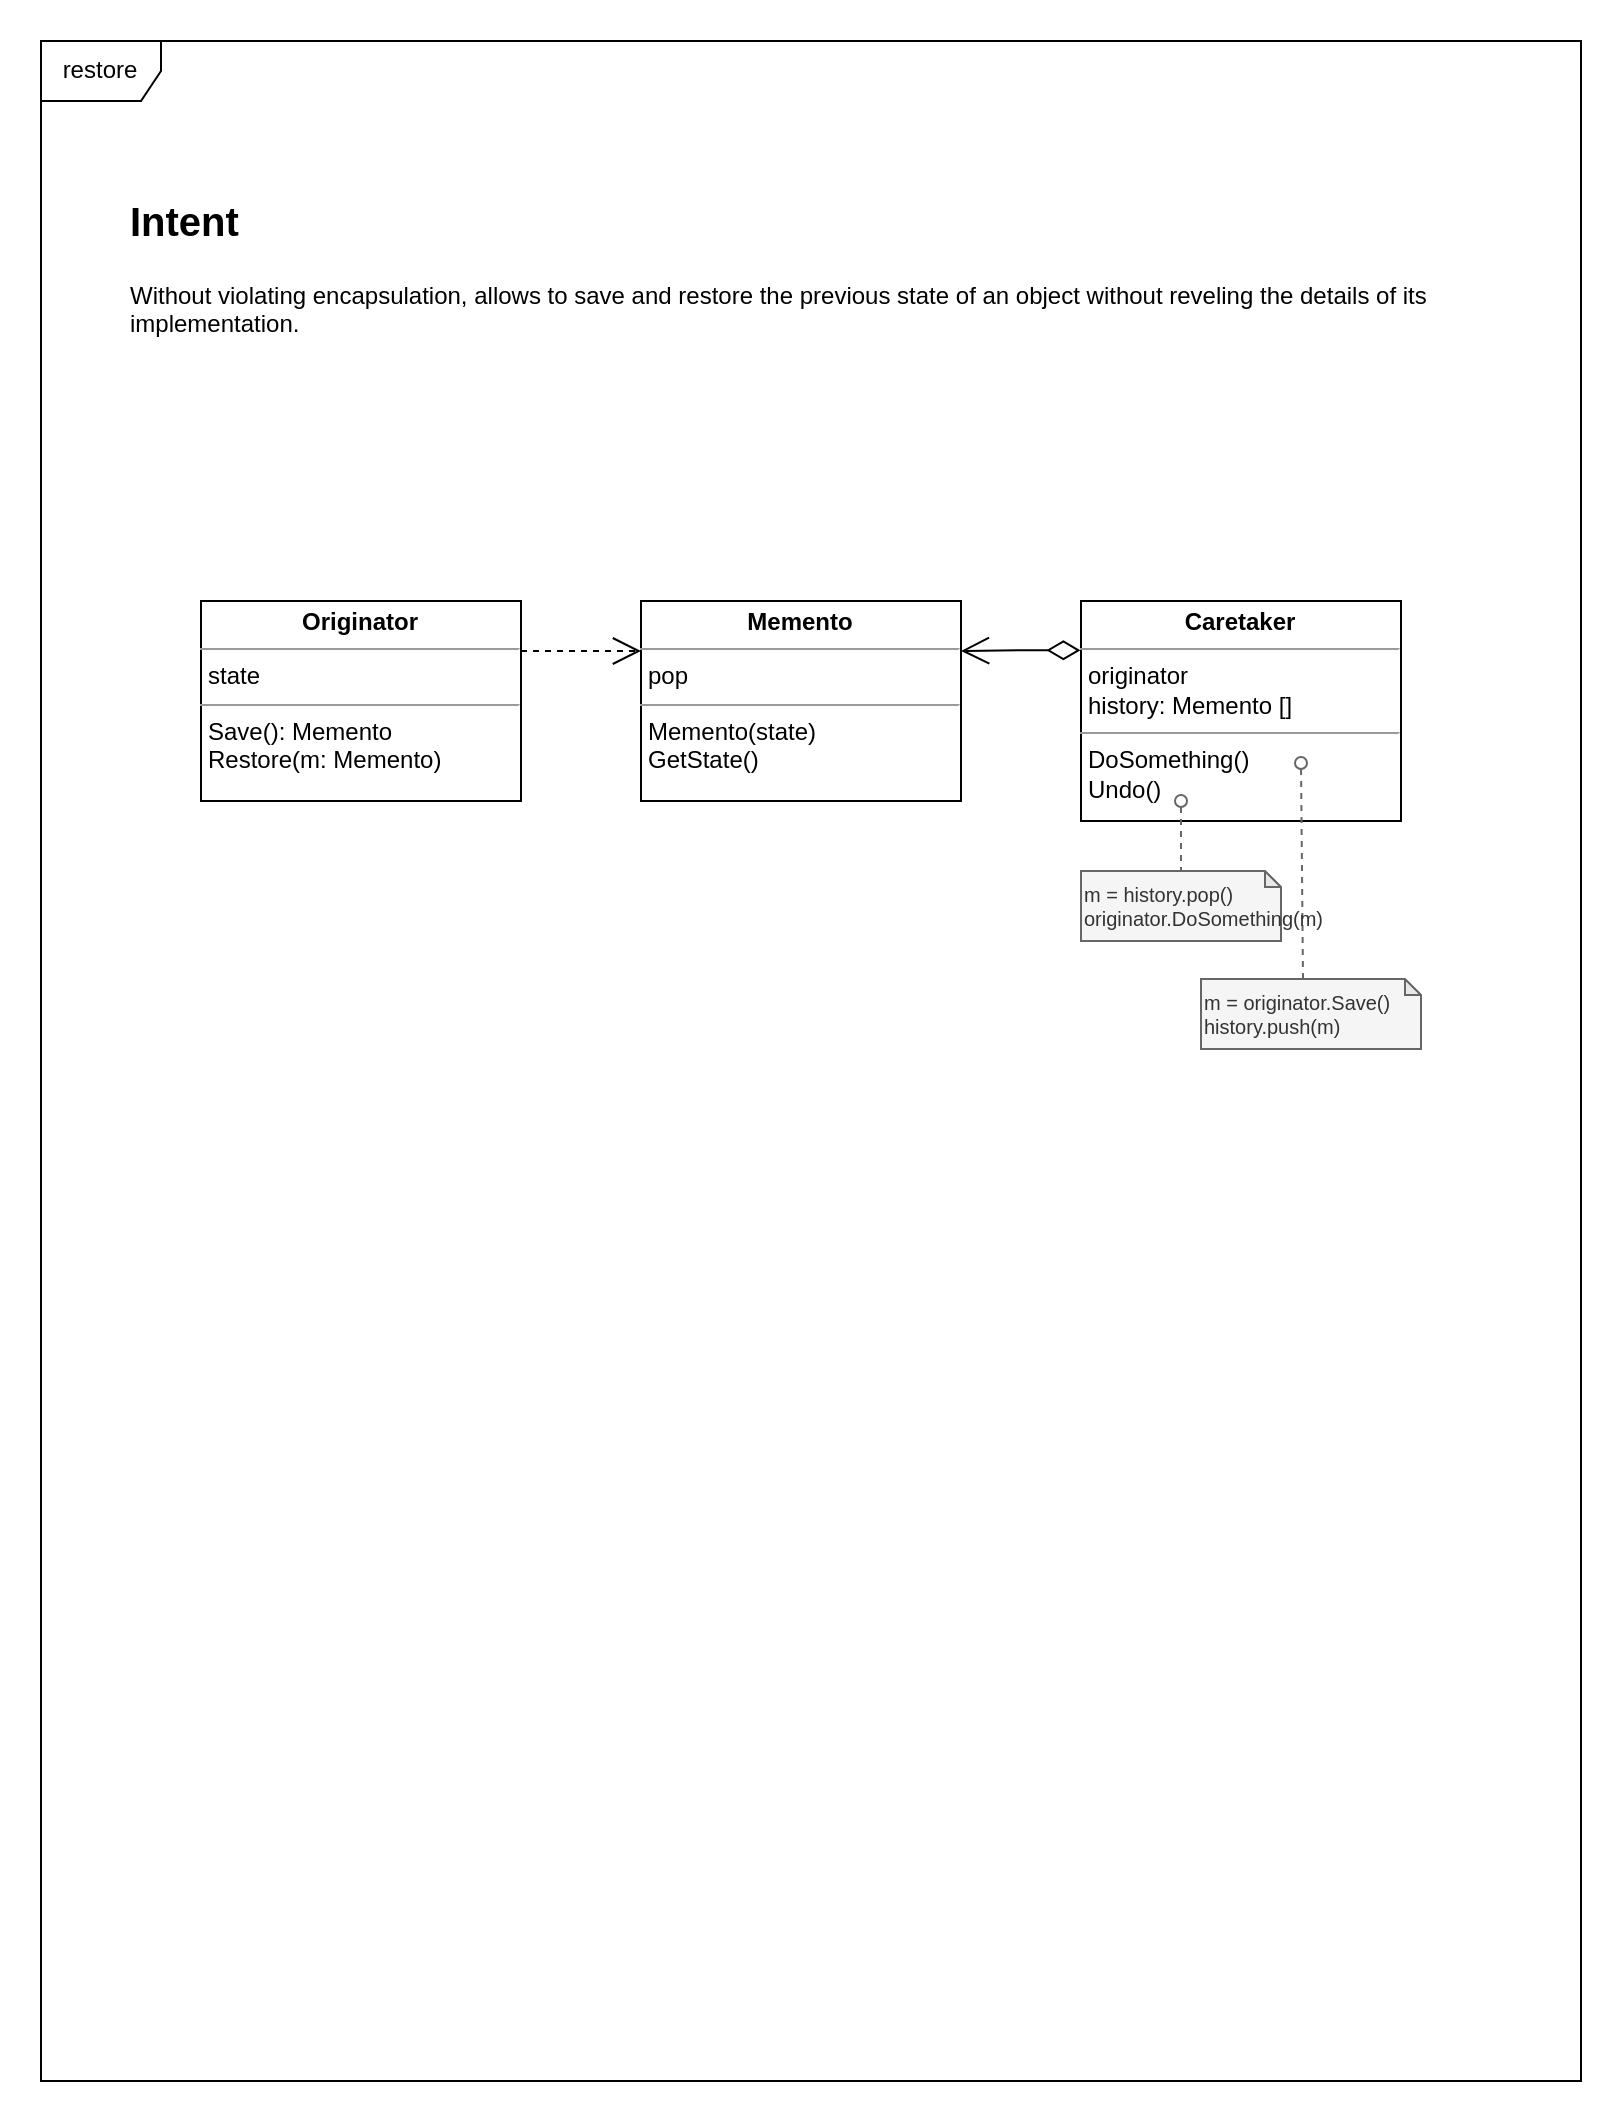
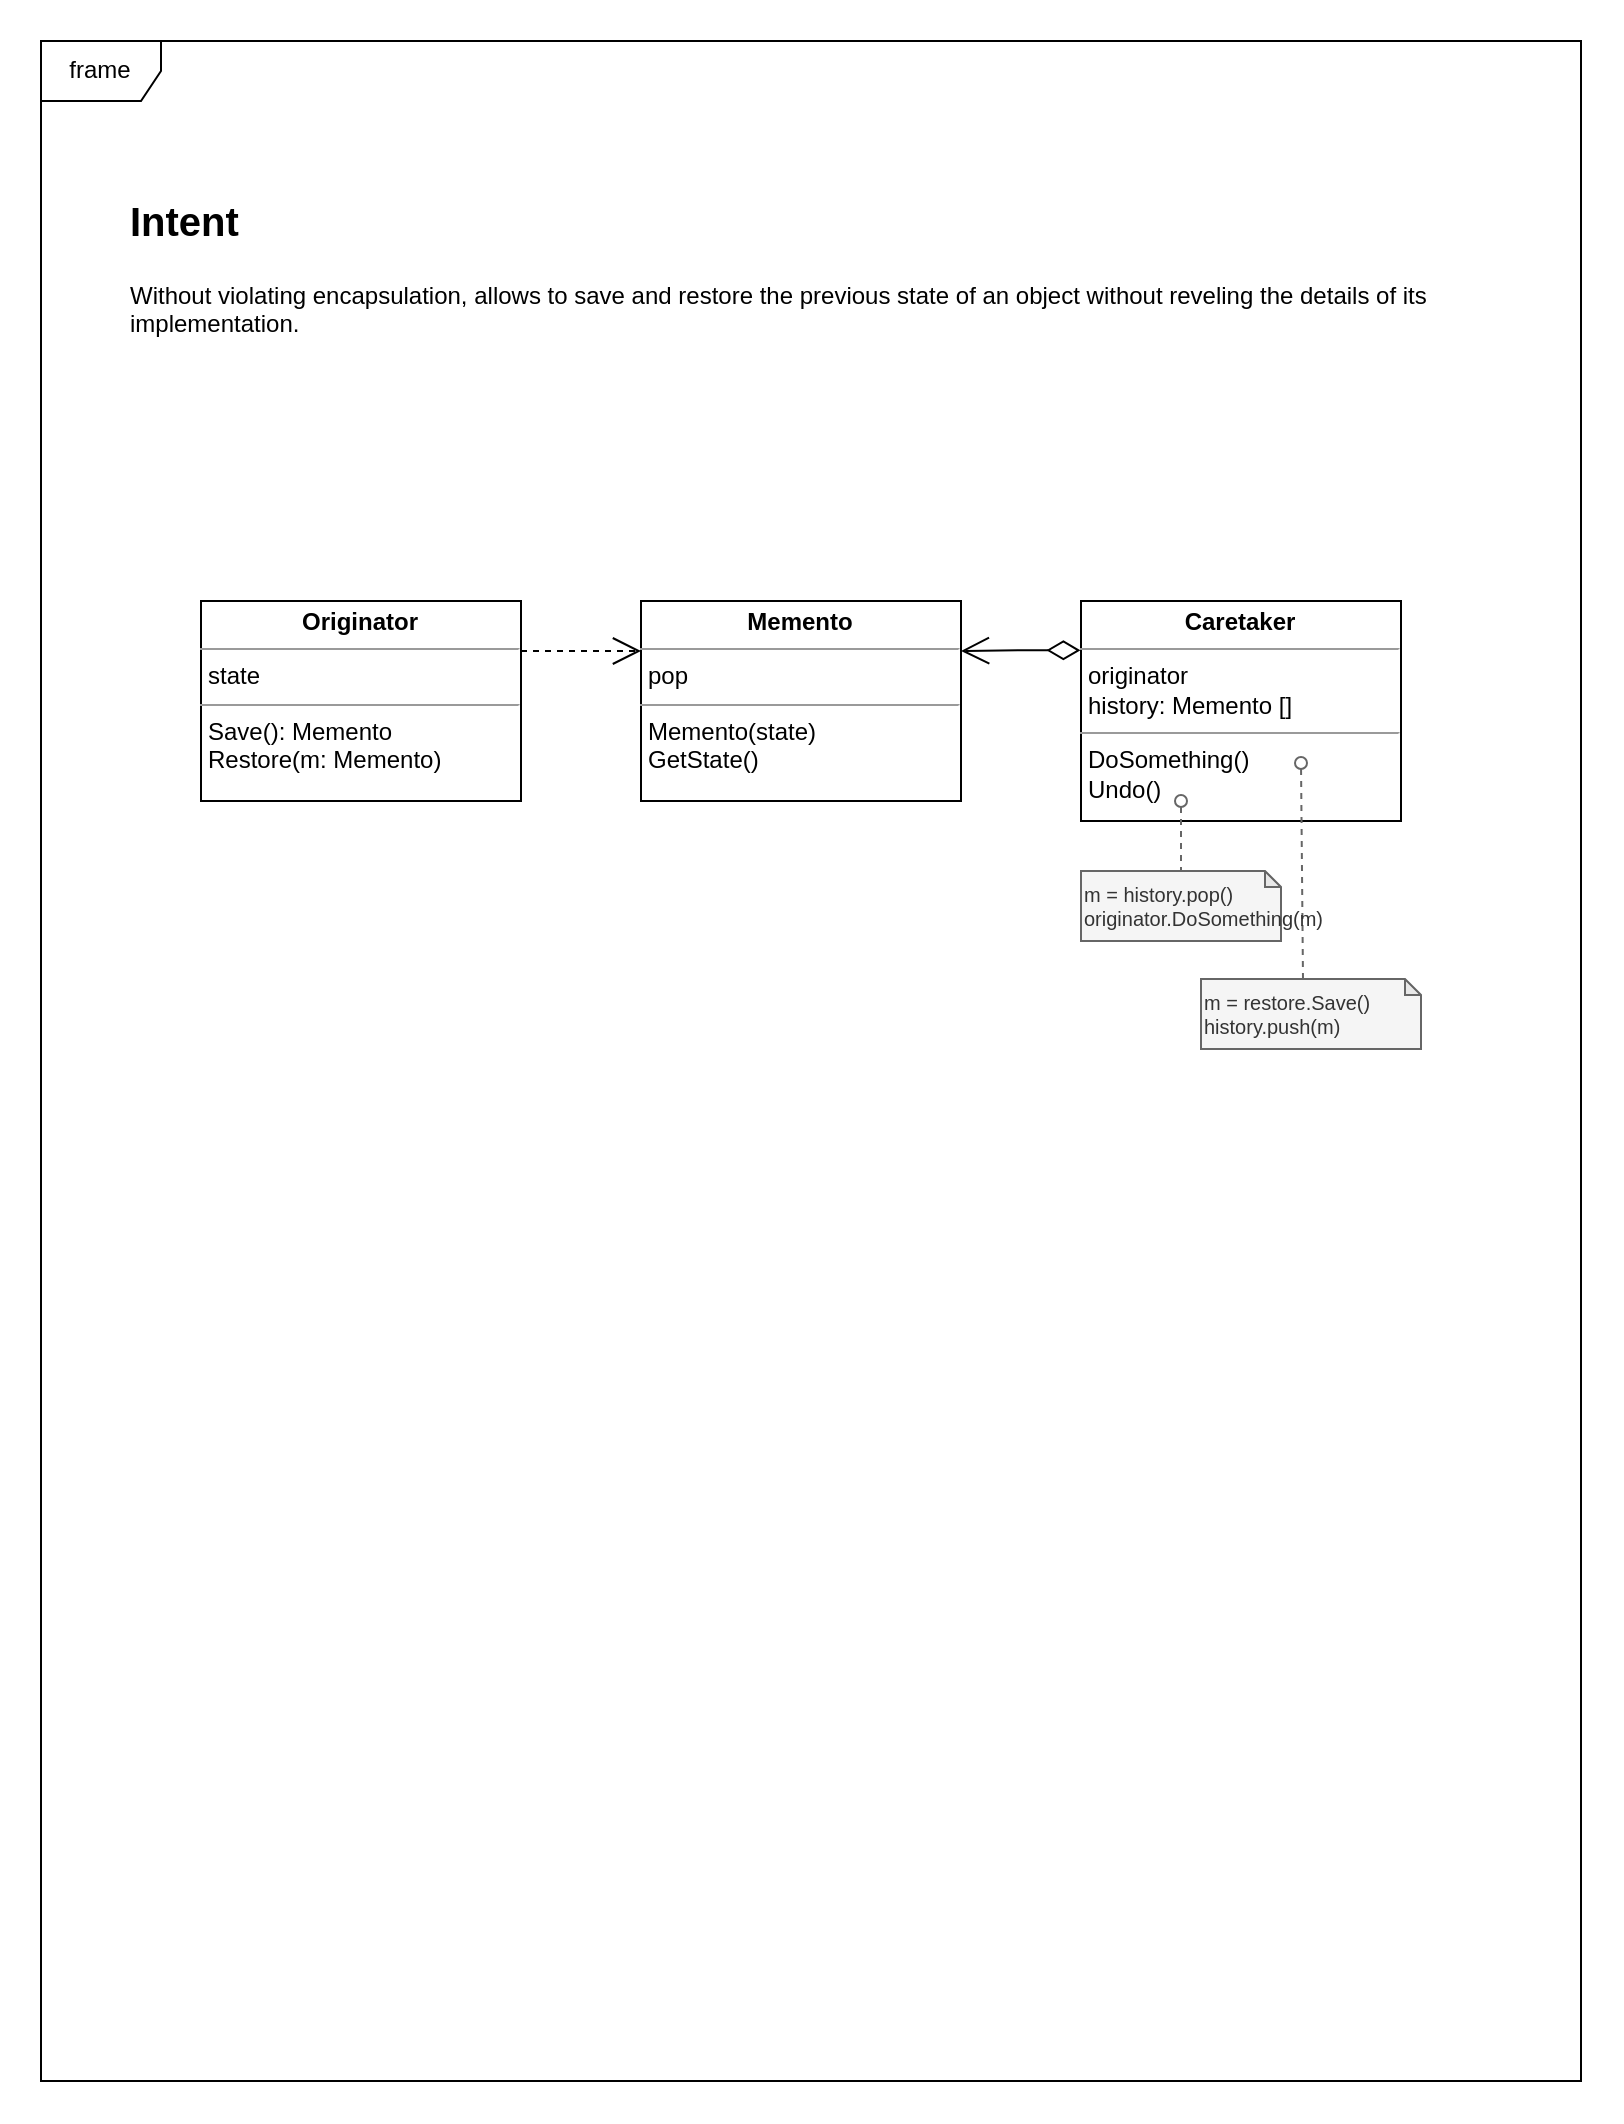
(101, 71) -> (101, 71)
(1310, 1015) -> (1298, 1015)
